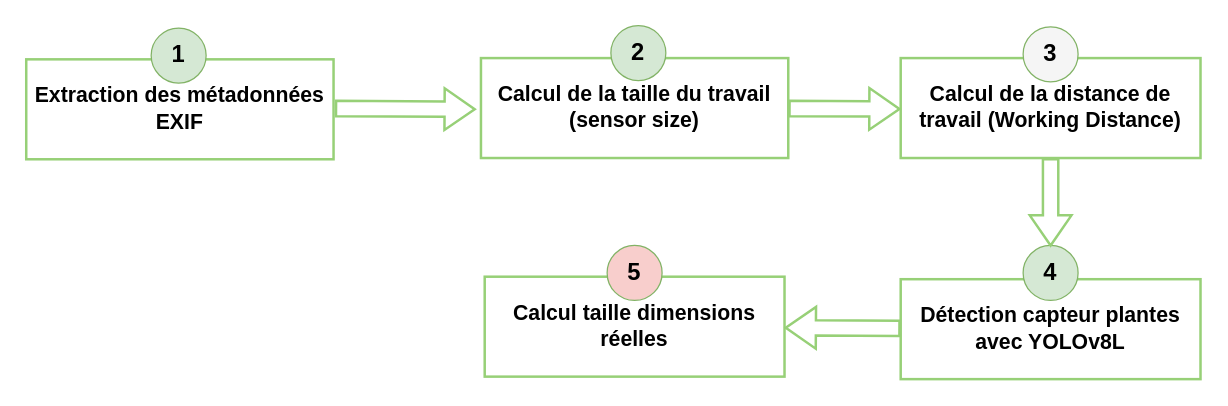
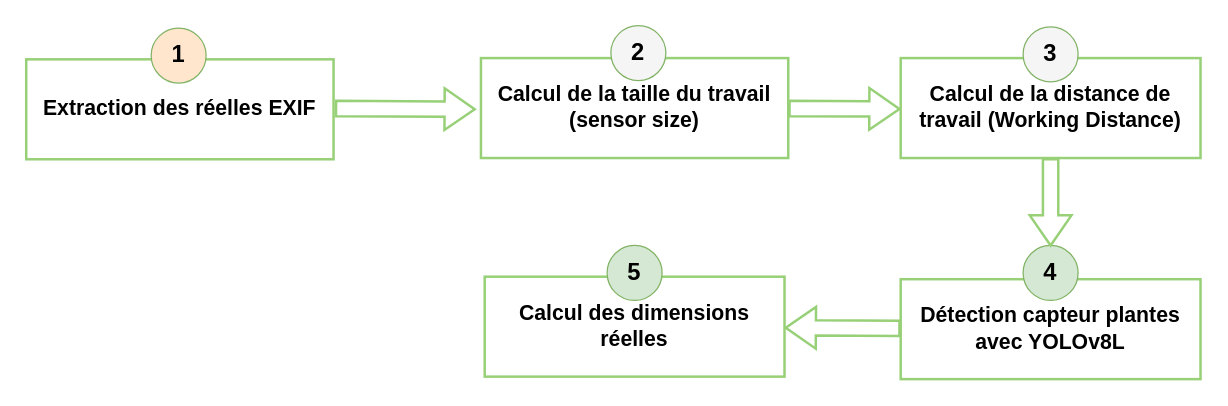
(638, 53) -> (638, 53)
(178, 56) -> (178, 56)
(179, 109) -> (179, 109)
(634, 273) -> (634, 273)
(634, 327) -> (634, 327)
